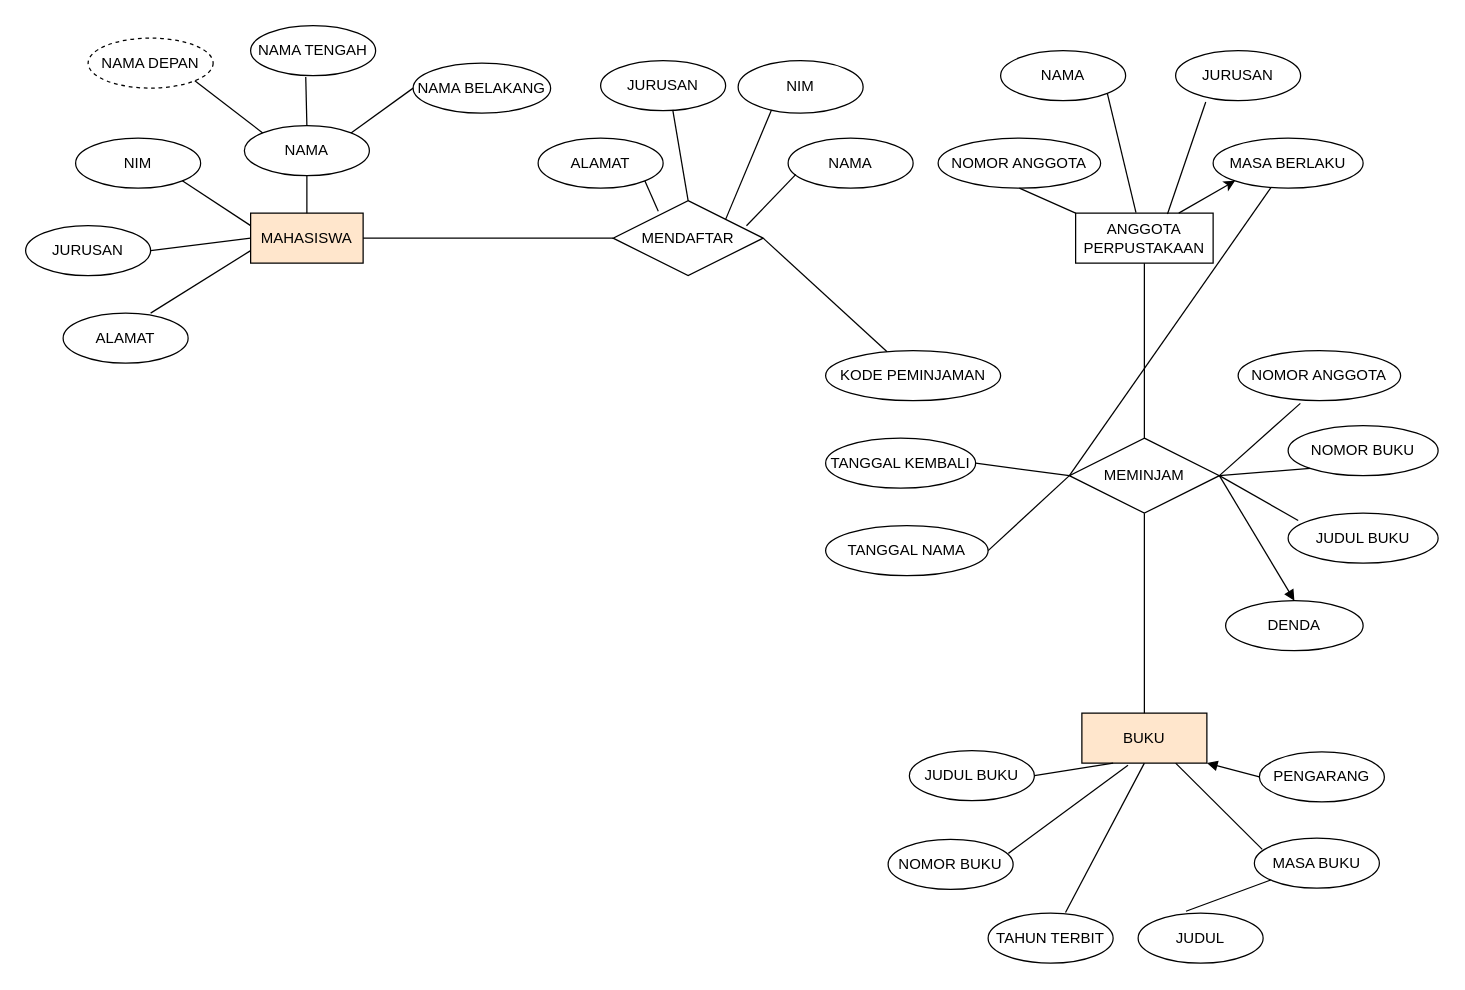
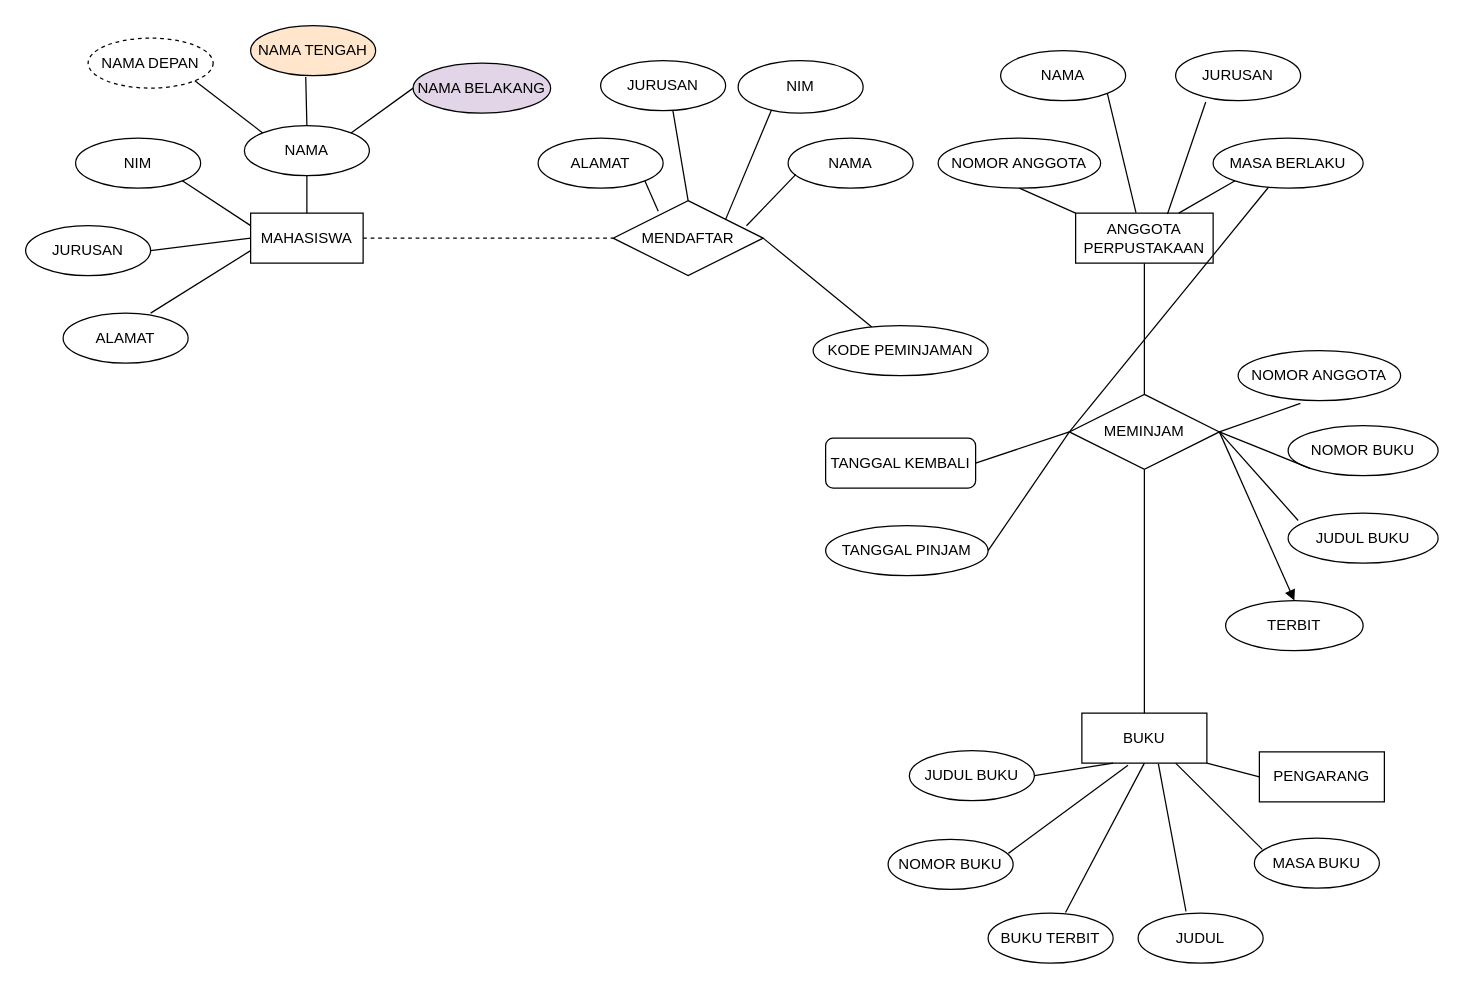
(313, 51) -> (313, 51)
(482, 88) -> (482, 88)
(1226, 186) -> (1231, 183)
(307, 238) -> (307, 238)
(488, 238) -> (488, 238)
(913, 376) -> (901, 351)
(901, 463) -> (901, 463)
(1144, 476) -> (1144, 432)
(907, 551) -> (907, 551)
(1294, 626) -> (1294, 626)
(1144, 738) -> (1144, 738)
(1218, 766) -> (1213, 765)
(1322, 777) -> (1322, 777)
(1228, 896) -> (1172, 838)
(1051, 938) -> (1051, 938)
